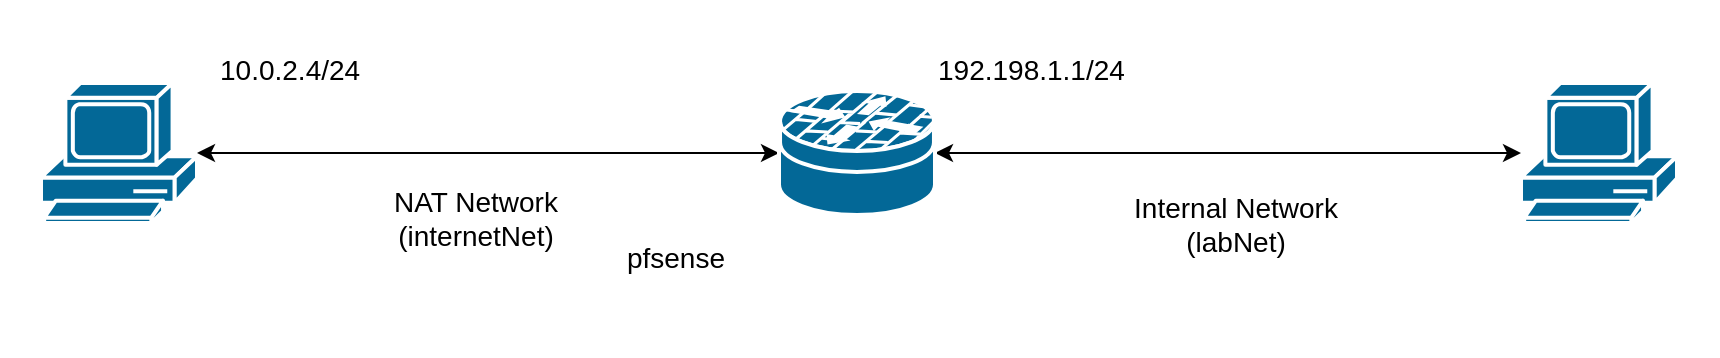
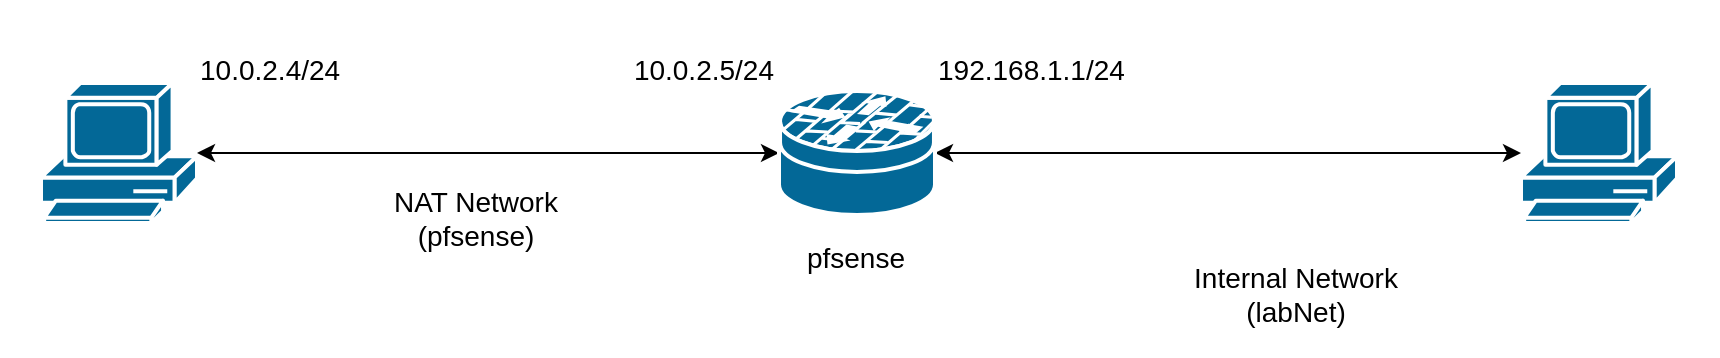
(337, 71) -> (317, 71)
none -> (659, 71)
(1038, 71) -> (1038, 71)
(477, 219) -> (477, 219)
(1237, 224) -> (1297, 294)
(677, 259) -> (857, 259)
